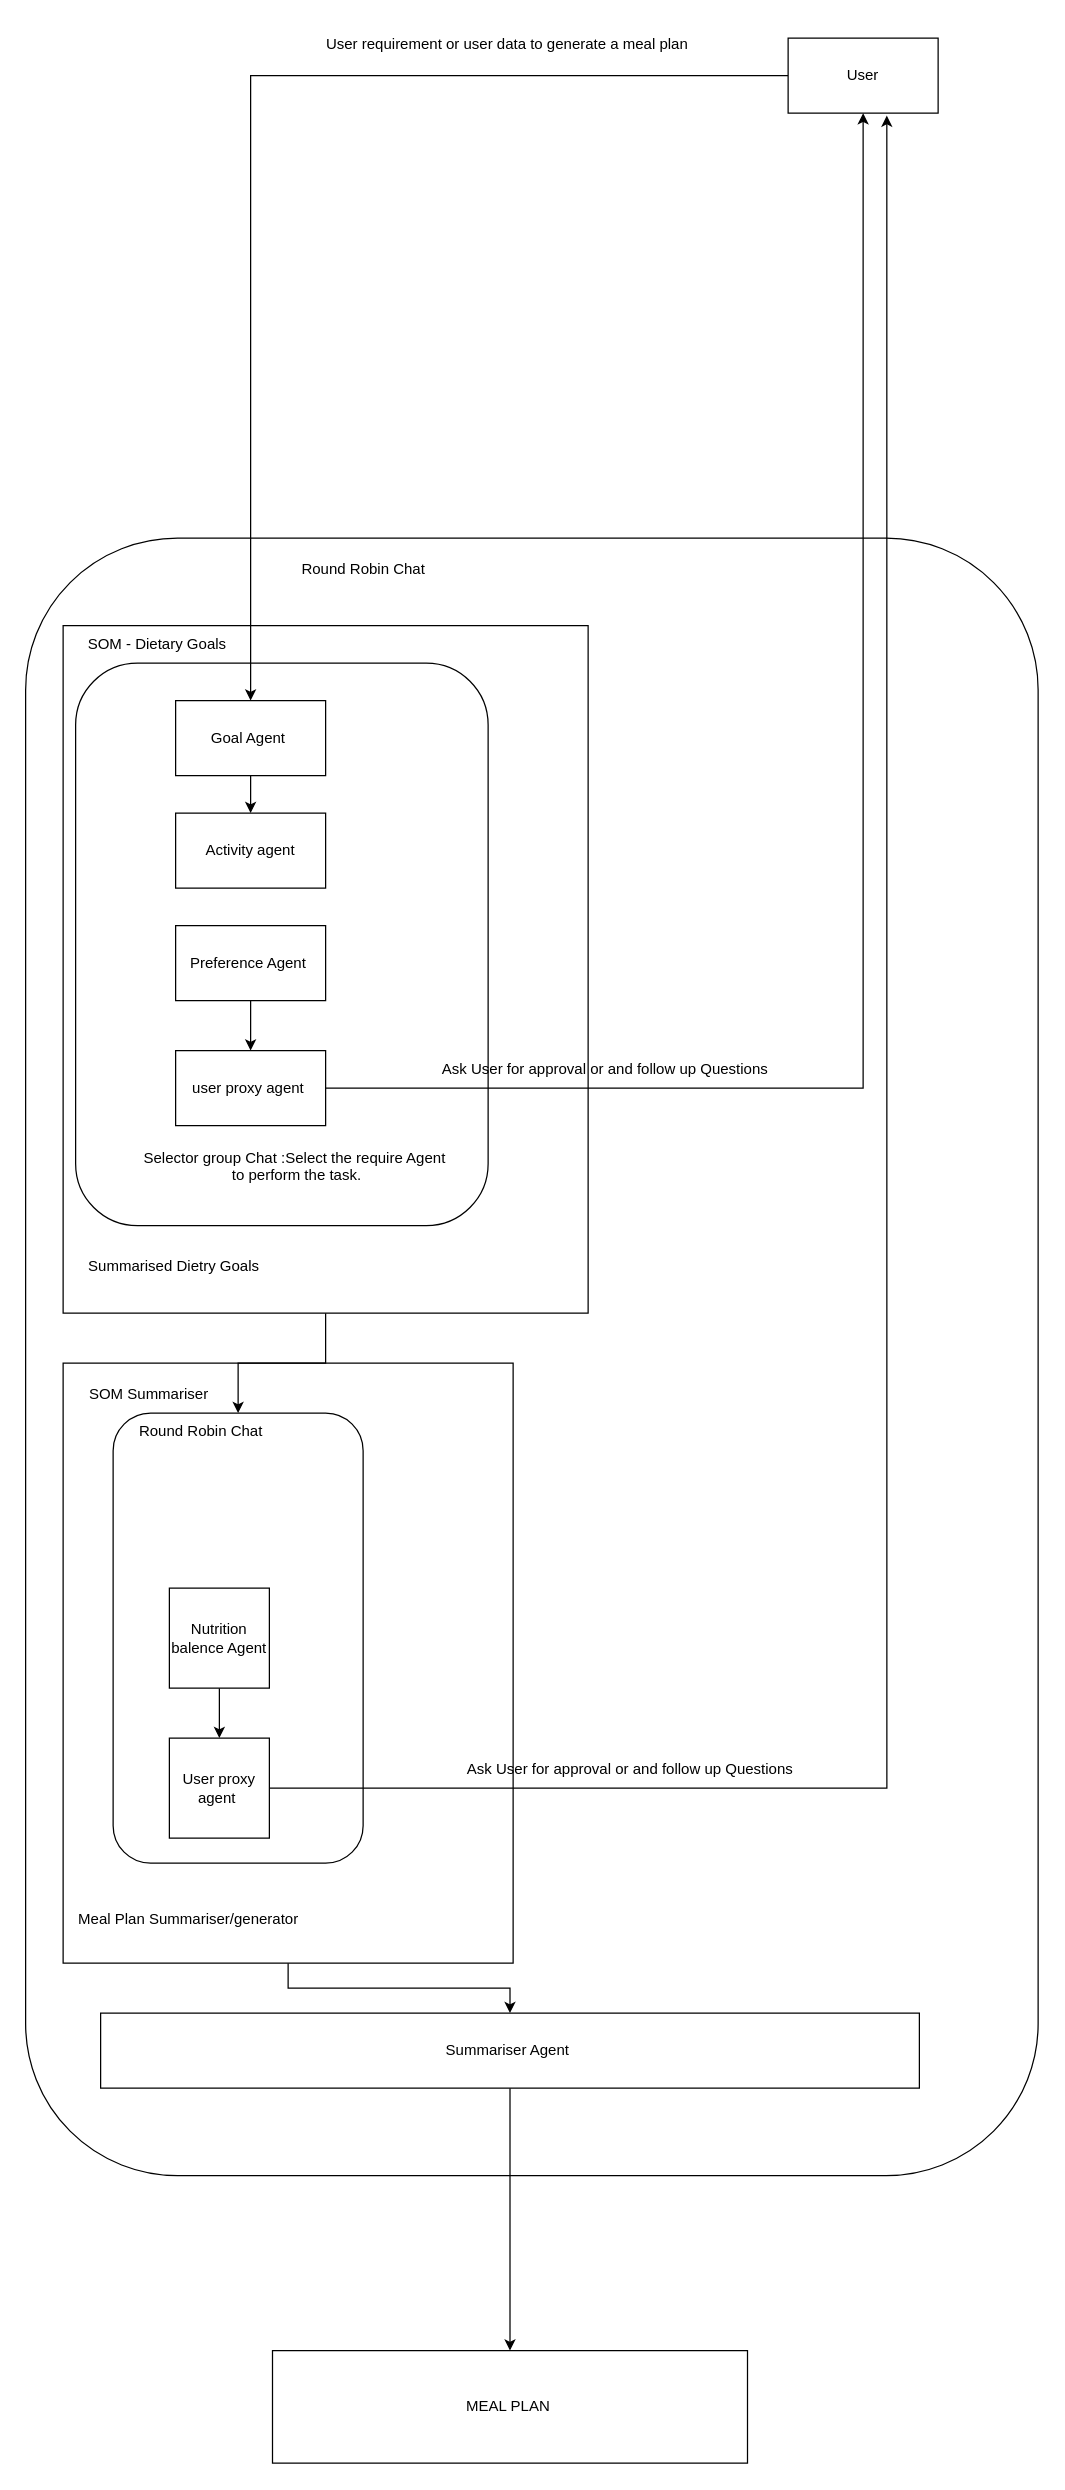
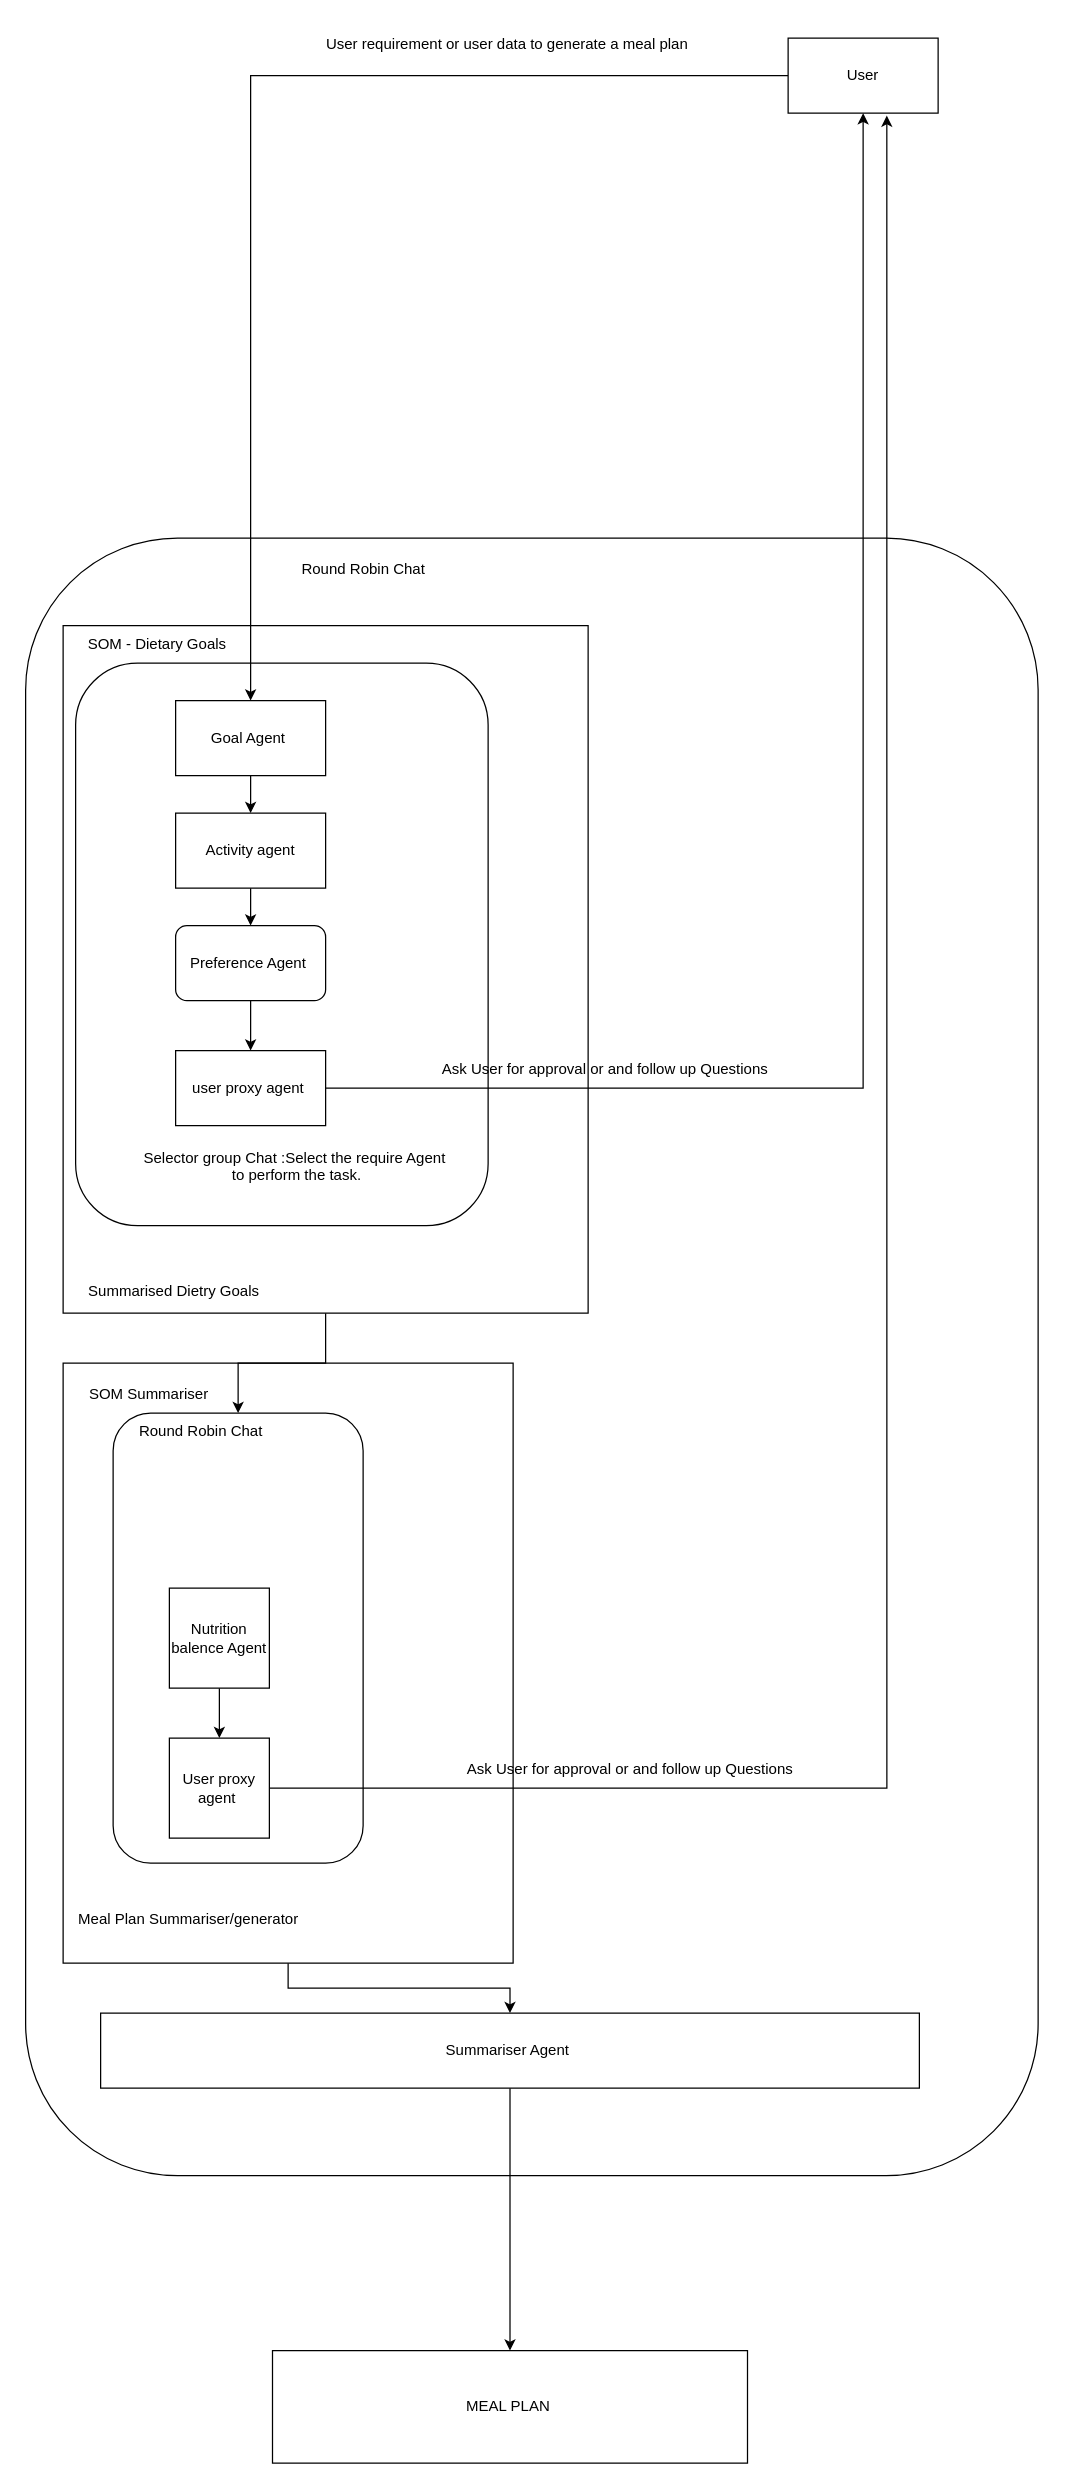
none -> (251, 911)
(251, 963) -> (251, 963)
(176, 1267) -> (176, 1292)
